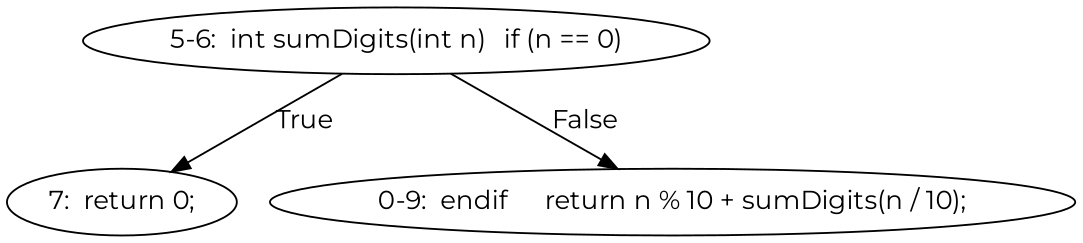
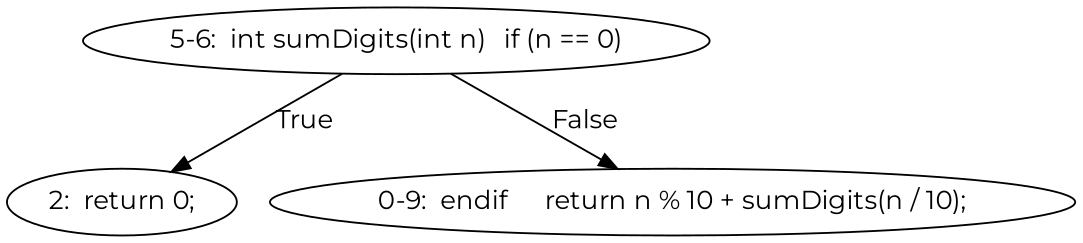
(122, 202) -> (122, 202)
